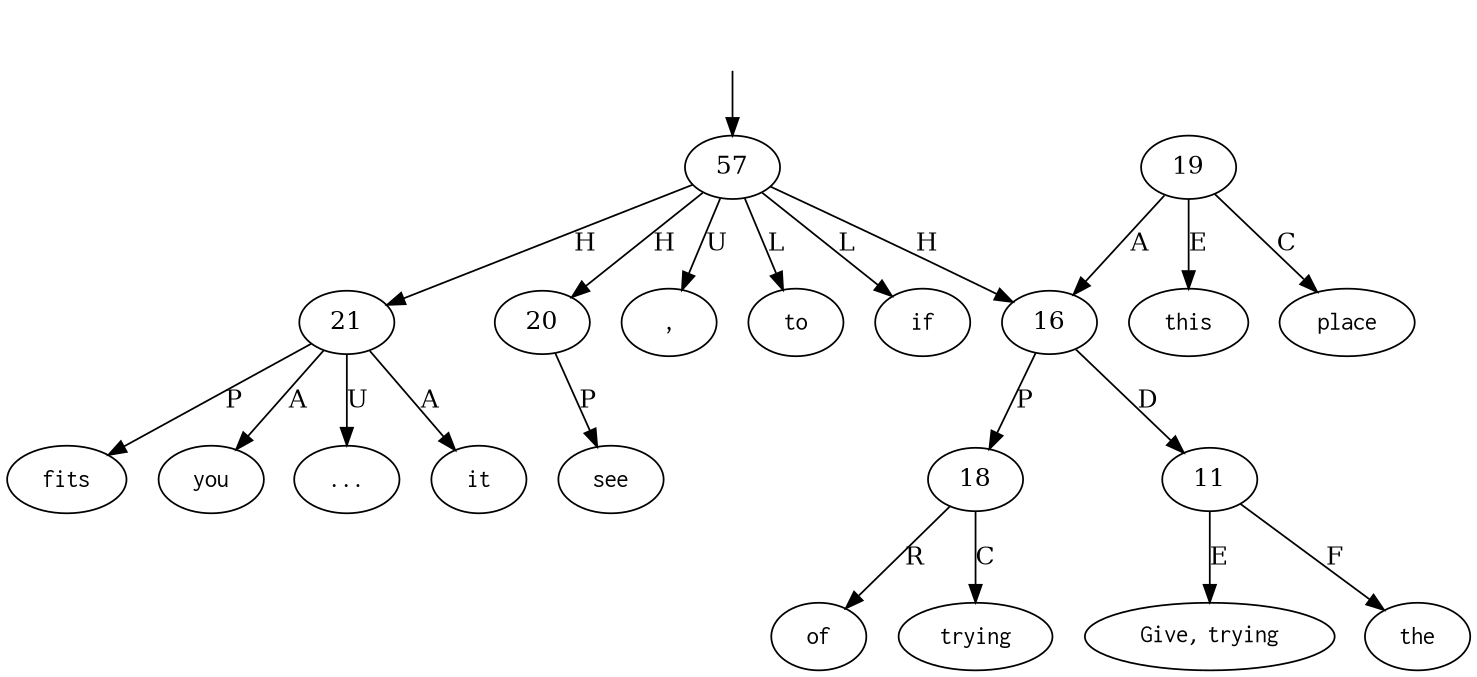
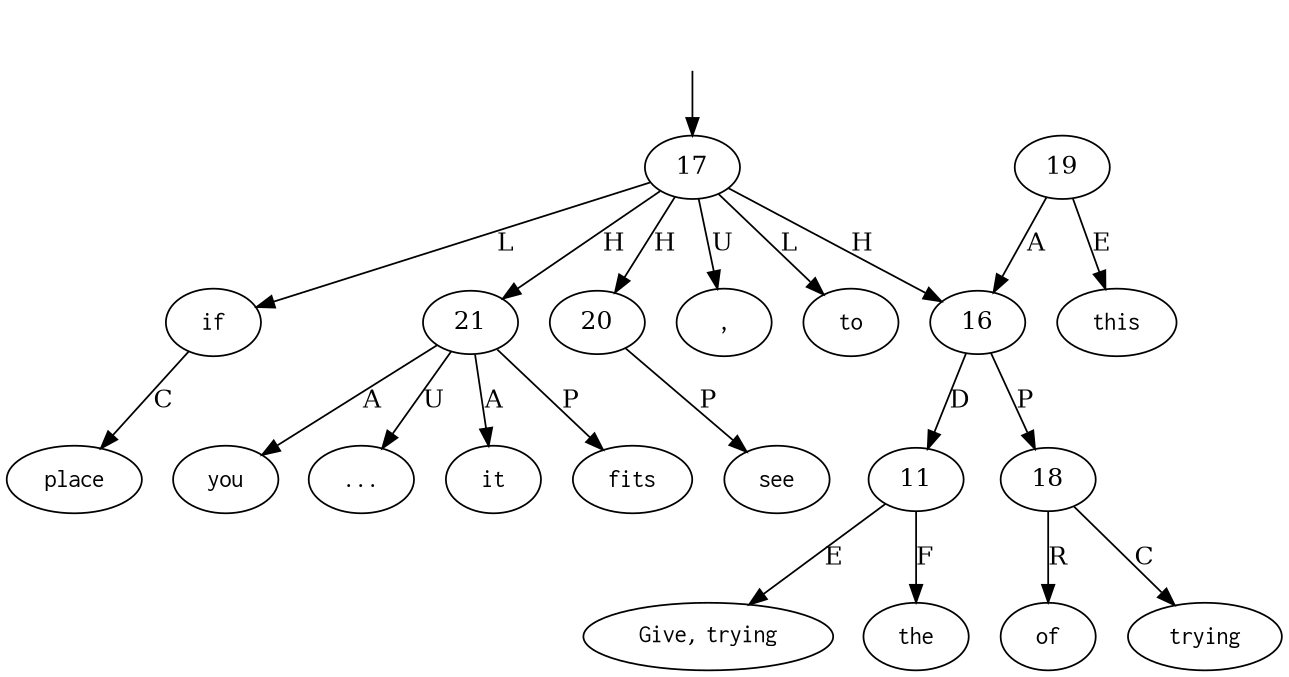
(733, 167) -> (692, 167)
(1259, 237) -> (151, 393)
